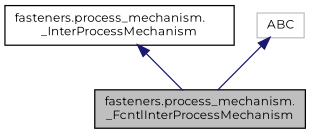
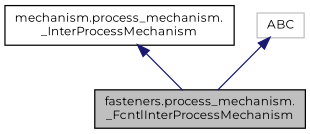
(120, 25) -> (120, 25)
